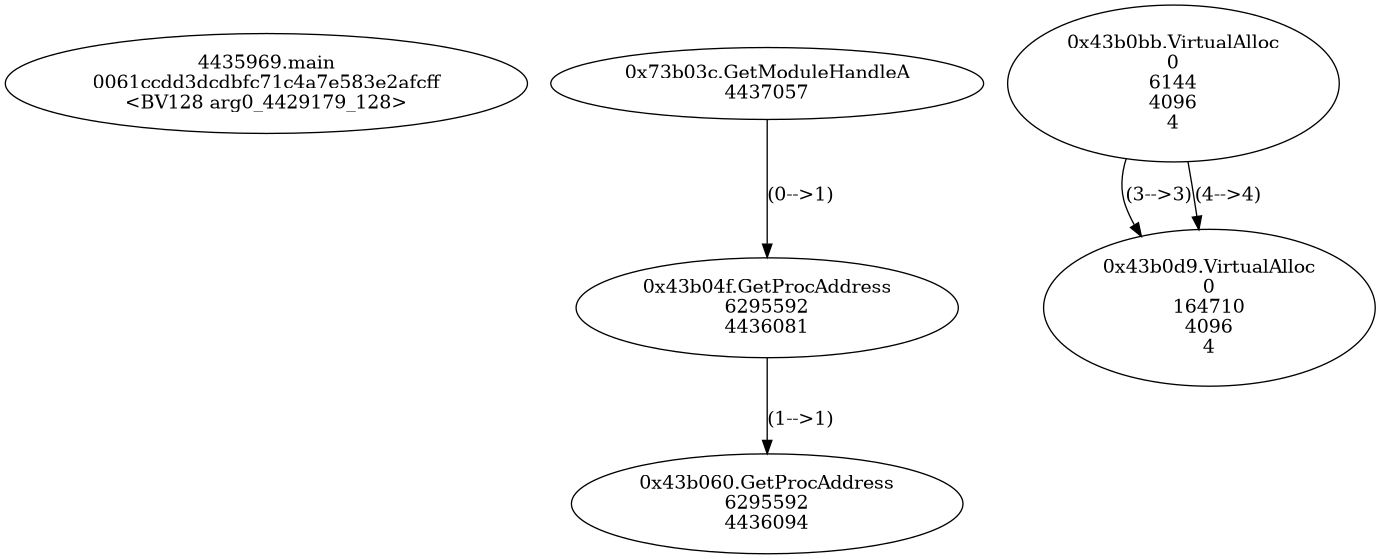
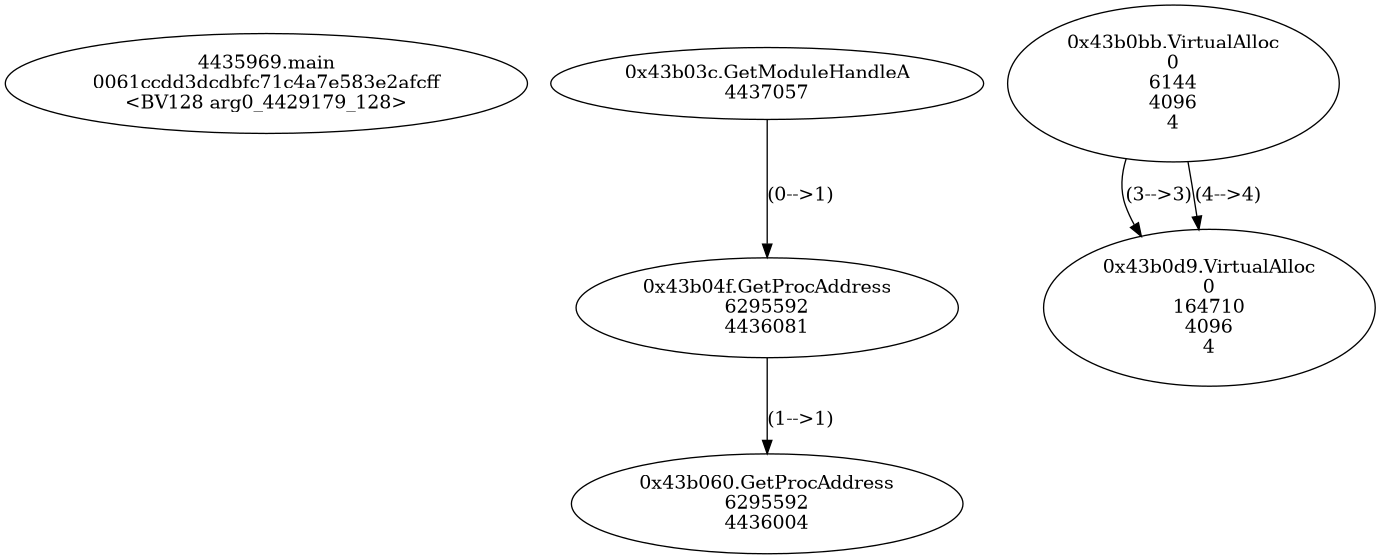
(767, 83) -> (767, 83)
(767, 504) -> (767, 504)
